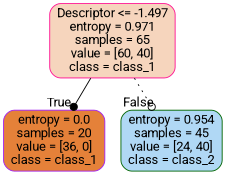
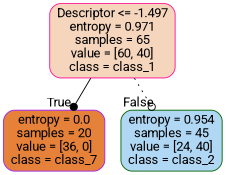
(54, 141) -> (54, 141)
